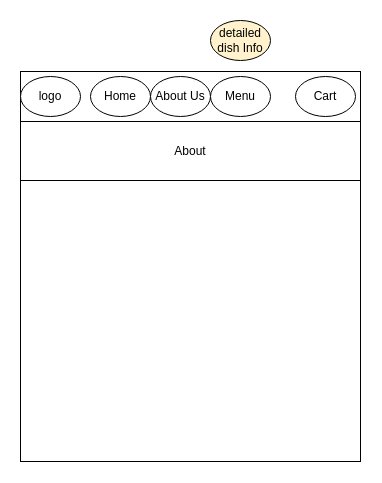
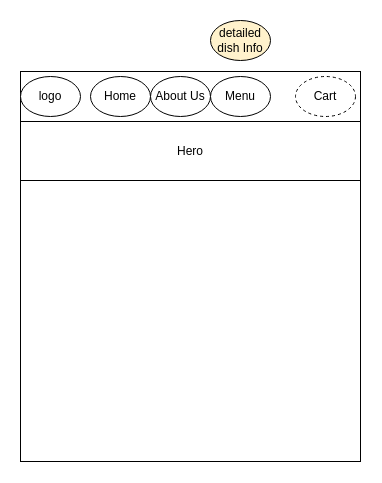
(326, 97) -> (326, 97)
(191, 152) -> (191, 152)
